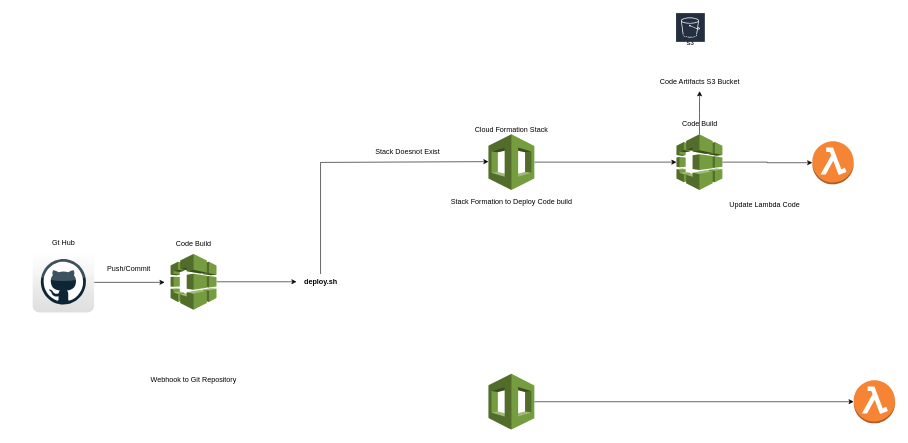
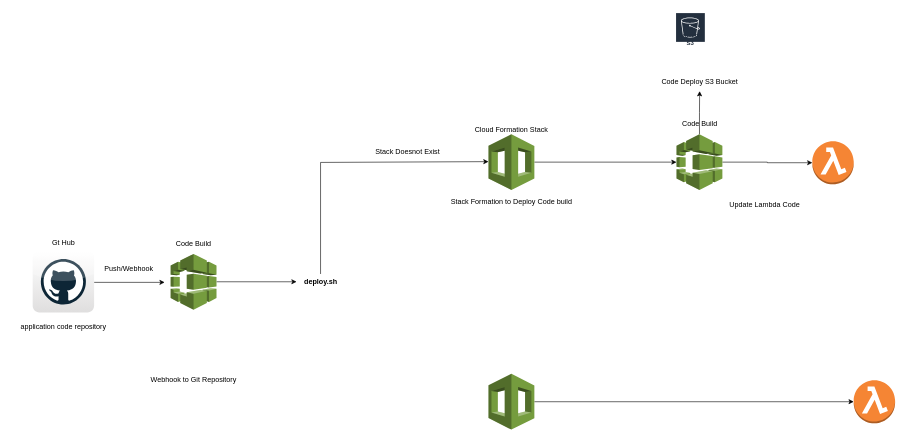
(700, 81) -> (700, 81)
(129, 269) -> (129, 269)
none -> (63, 327)
